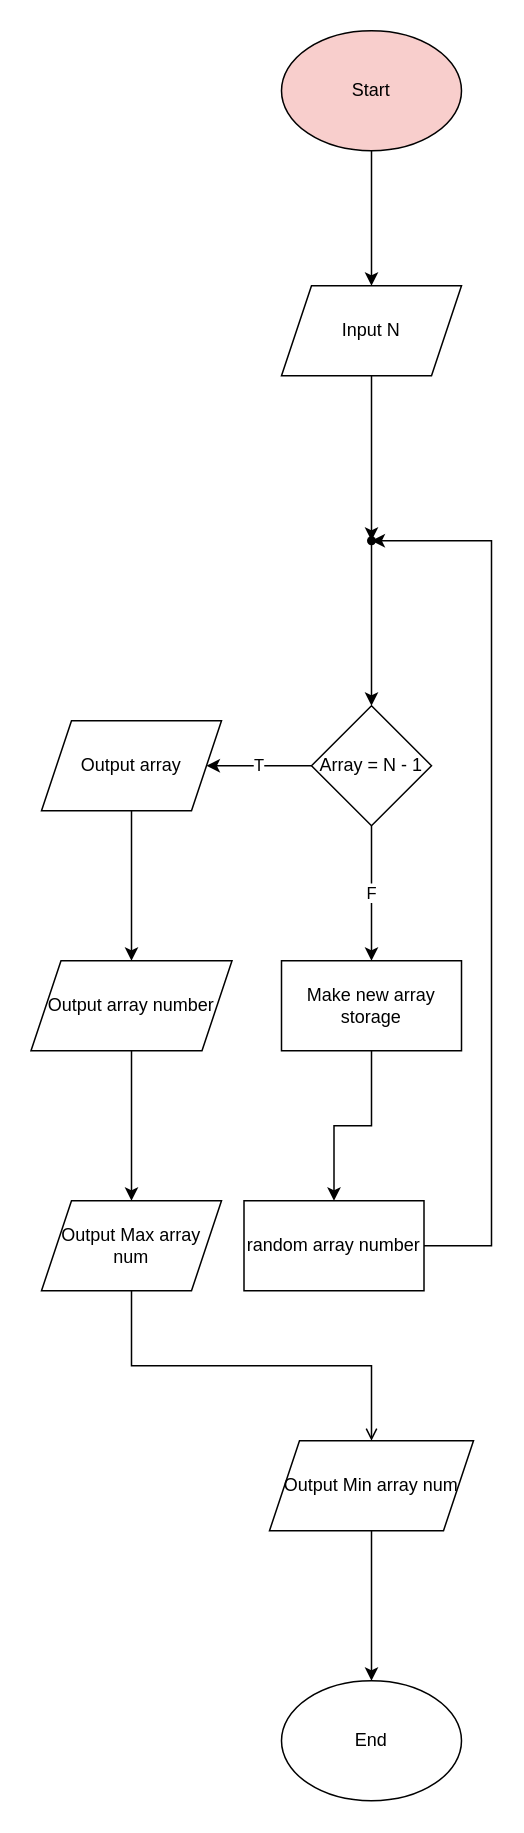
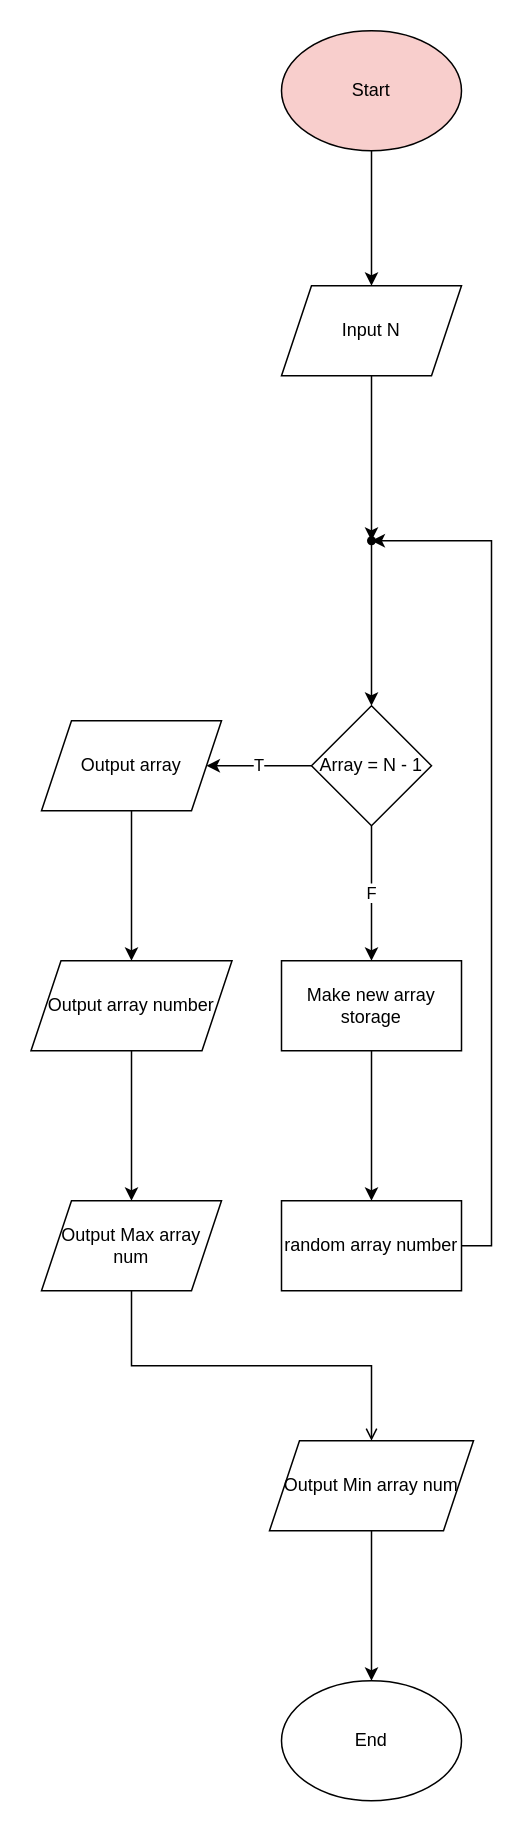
(334, 1246) -> (371, 1246)
